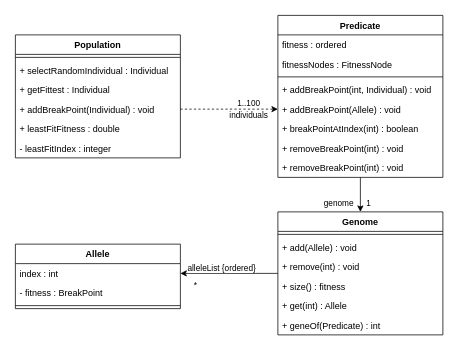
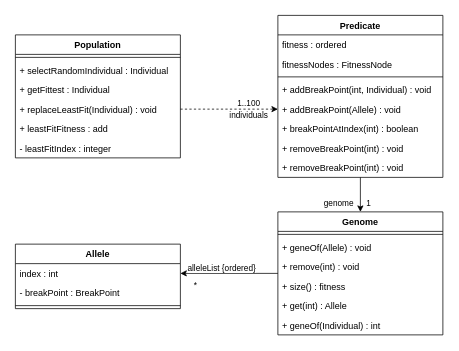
(95, 110) -> (99, 110)
(76, 129) -> (69, 129)
(323, 248) -> (331, 248)
(68, 293) -> (75, 293)
(338, 326) -> (338, 326)
